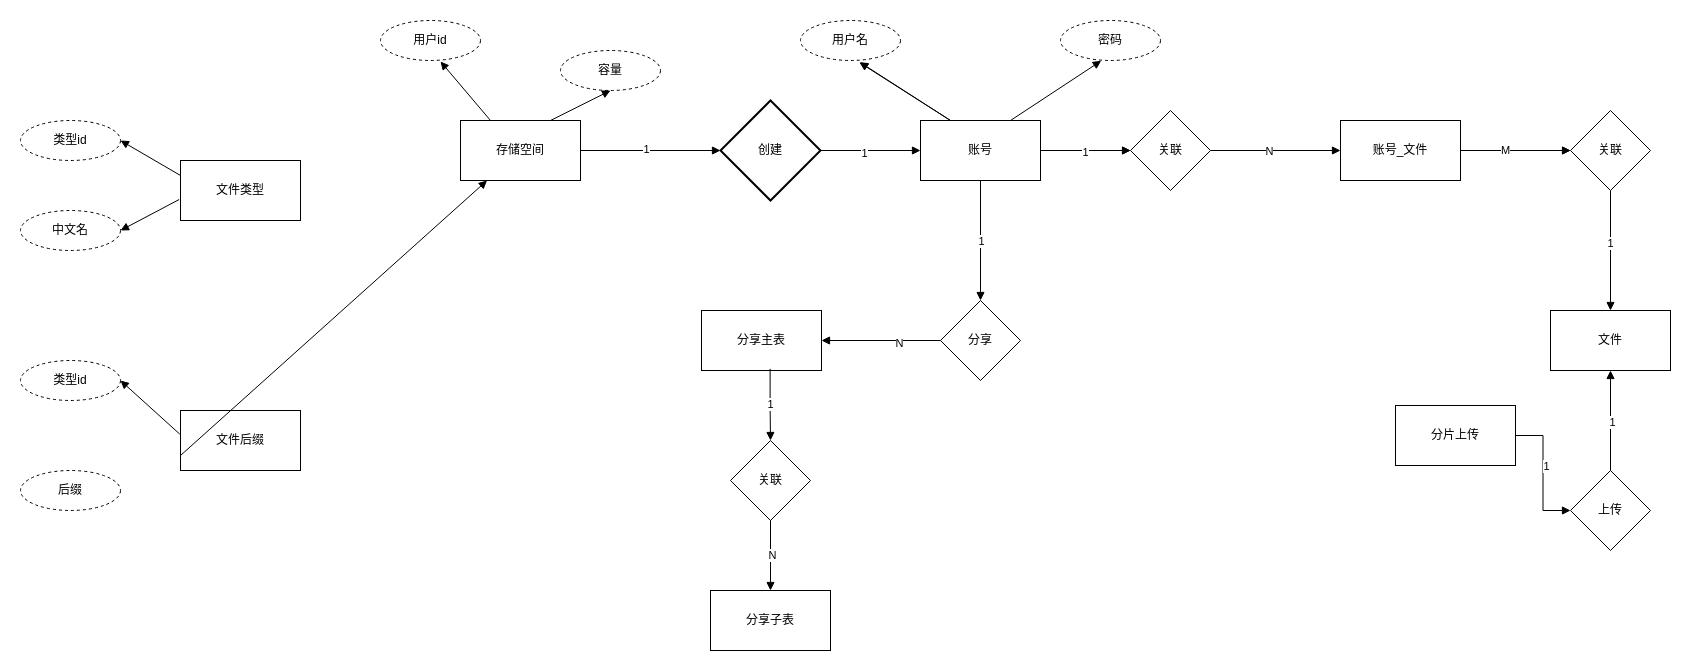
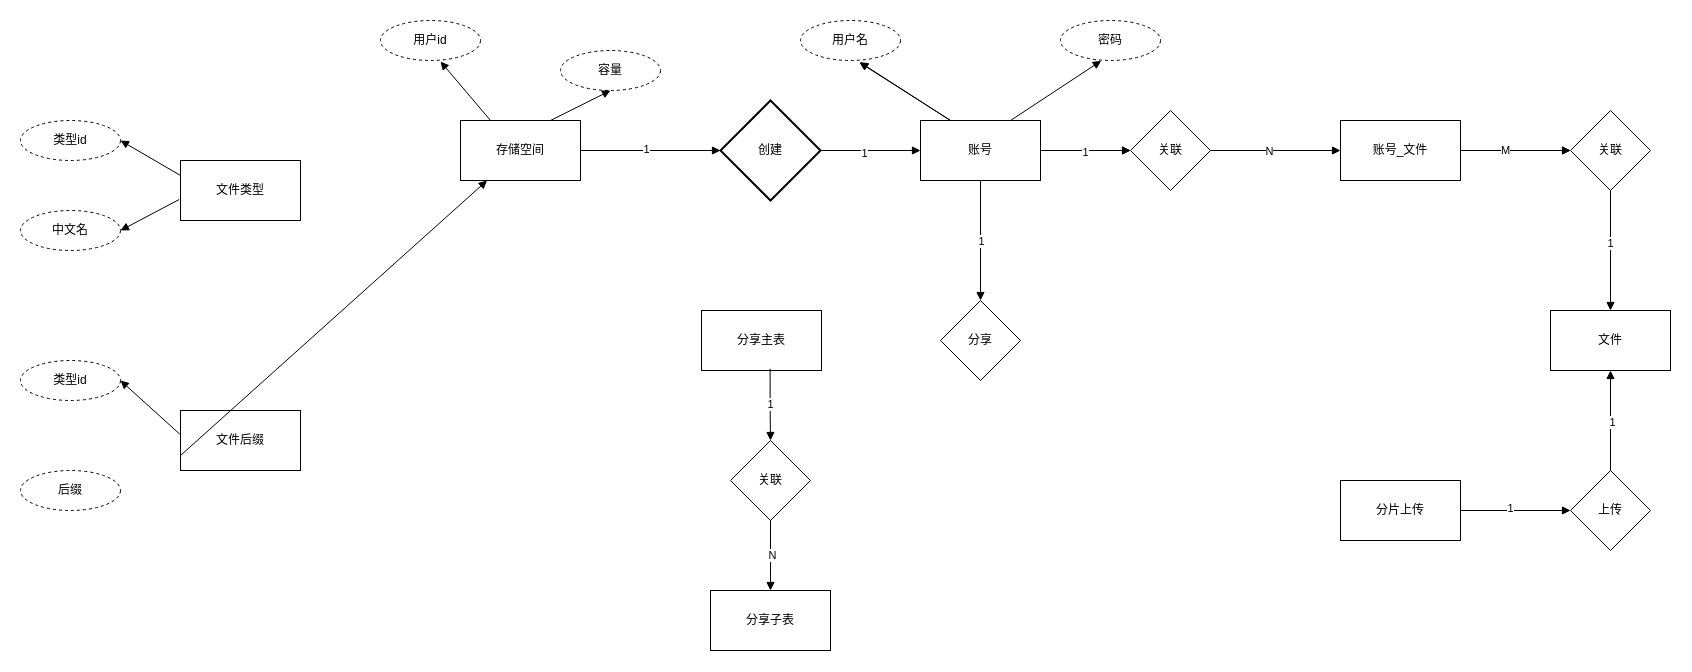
(885, 341) -> none
(1456, 436) -> (1401, 511)
